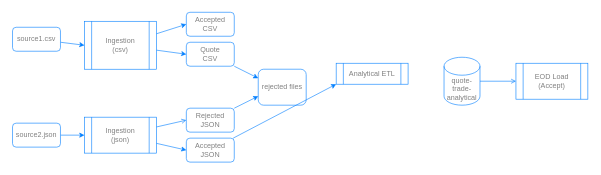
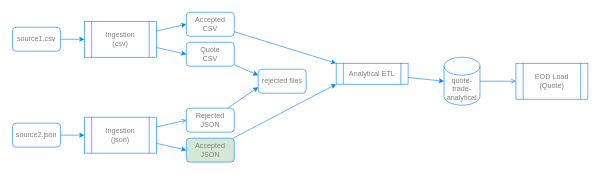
(120, 45) -> (120, 39)
none -> (283, 47)
none -> (424, 79)
(552, 81) -> (552, 81)
(282, 87) -> (282, 81)
(210, 150) -> (210, 150)
